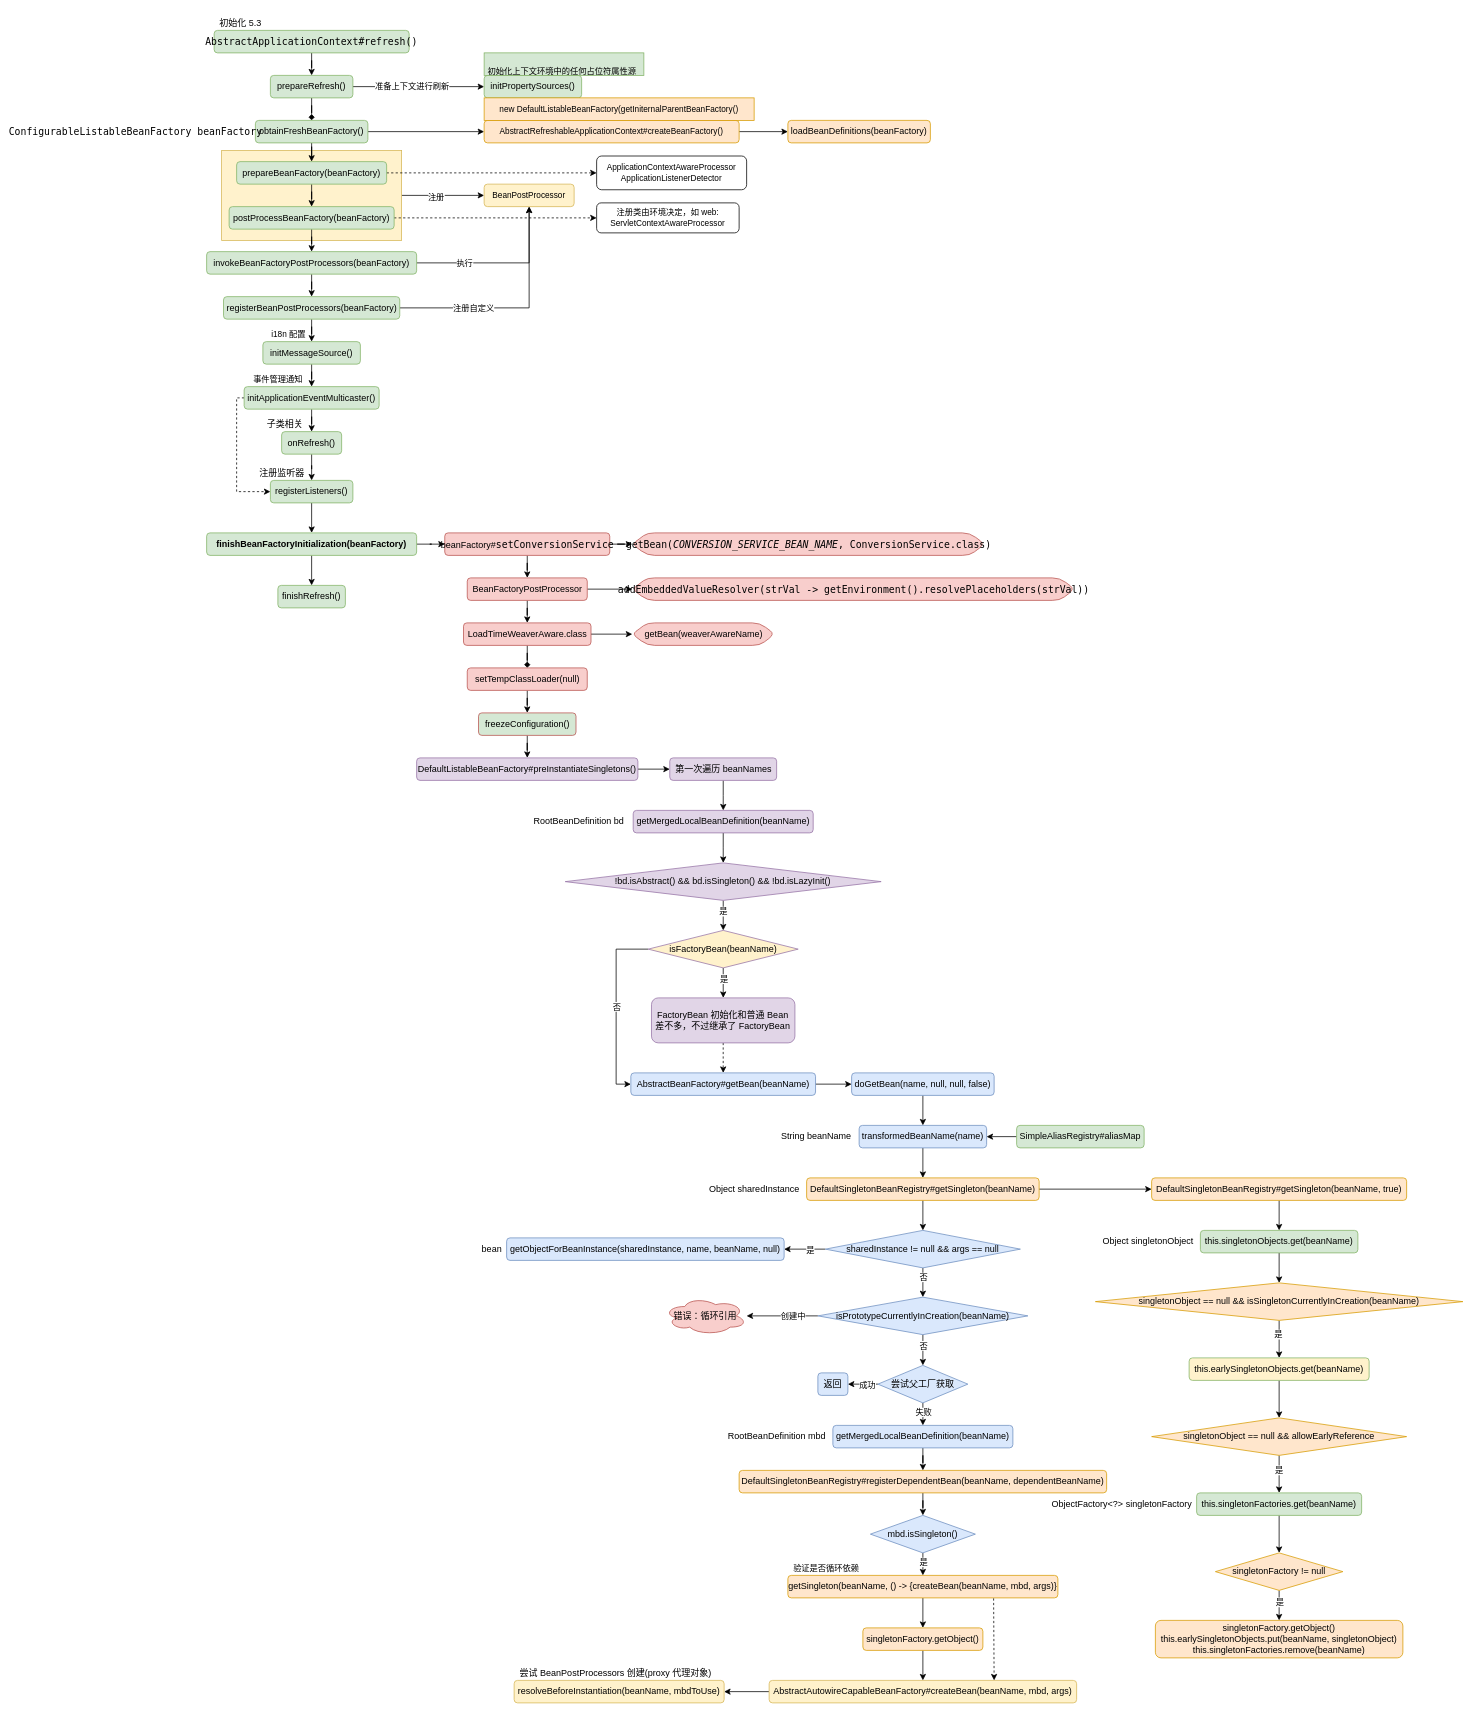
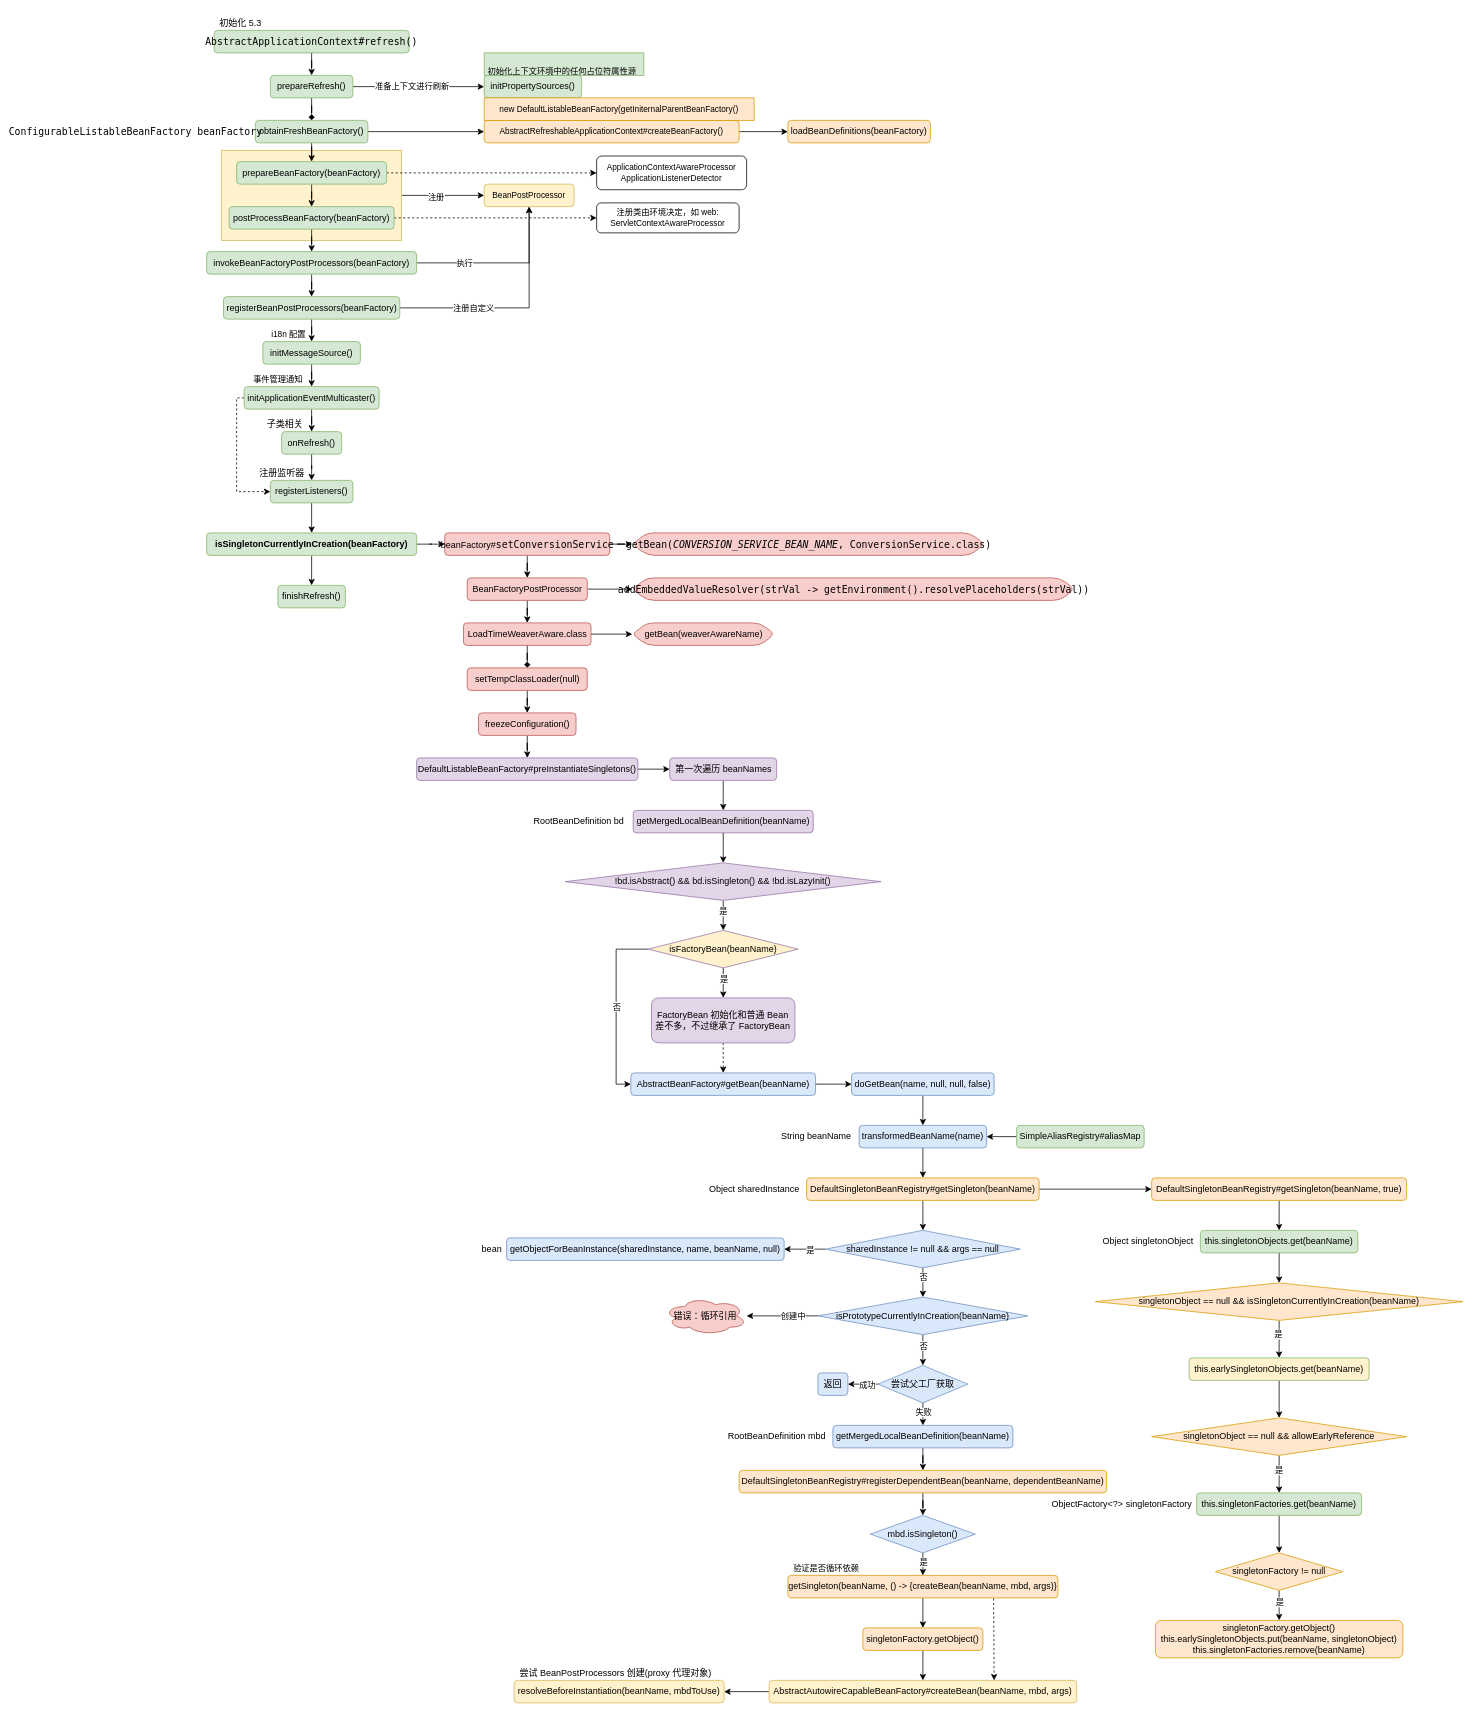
(312, 544) -> (312, 544)
(527, 724) -> (527, 724)
